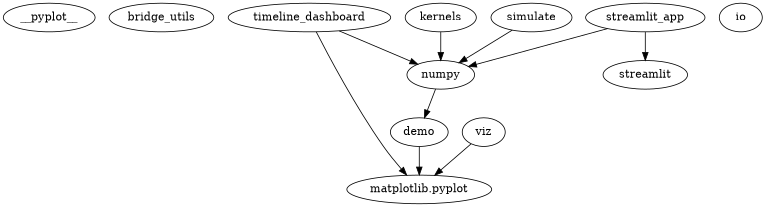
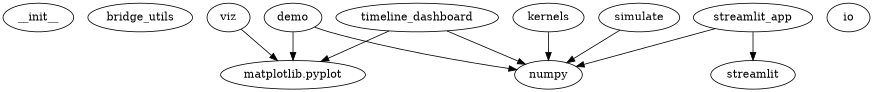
(49, 18) -> (38, 18)
(431, 100) -> (411, 51)
